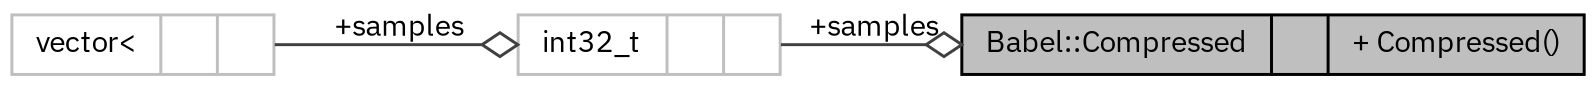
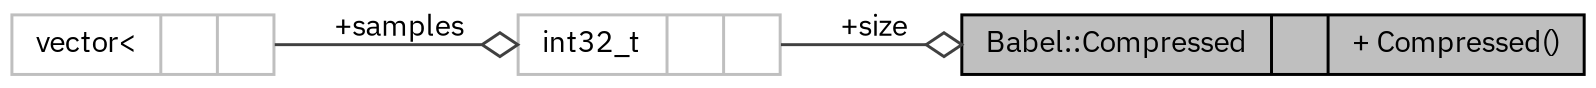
(871, 28) -> (871, 28)
